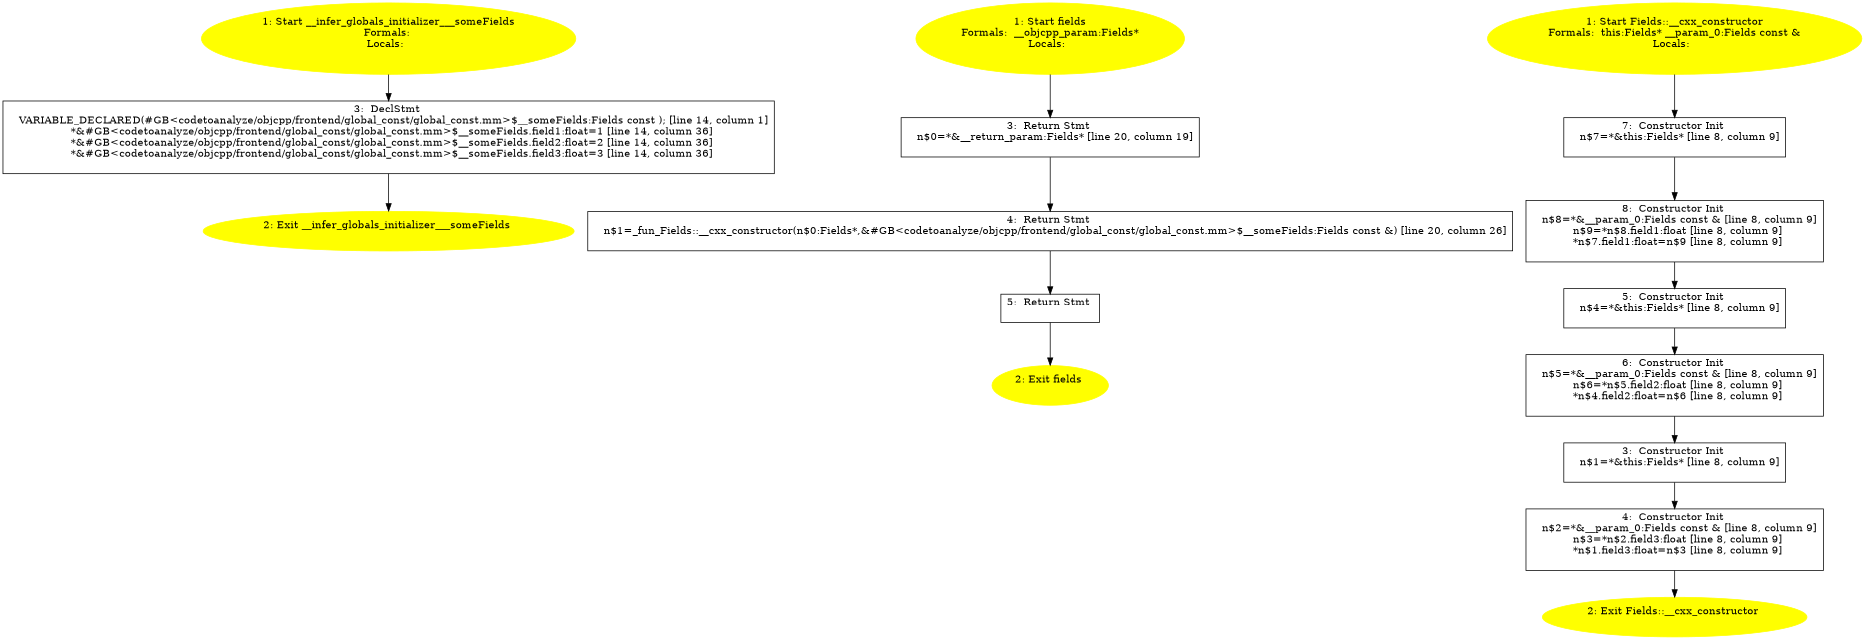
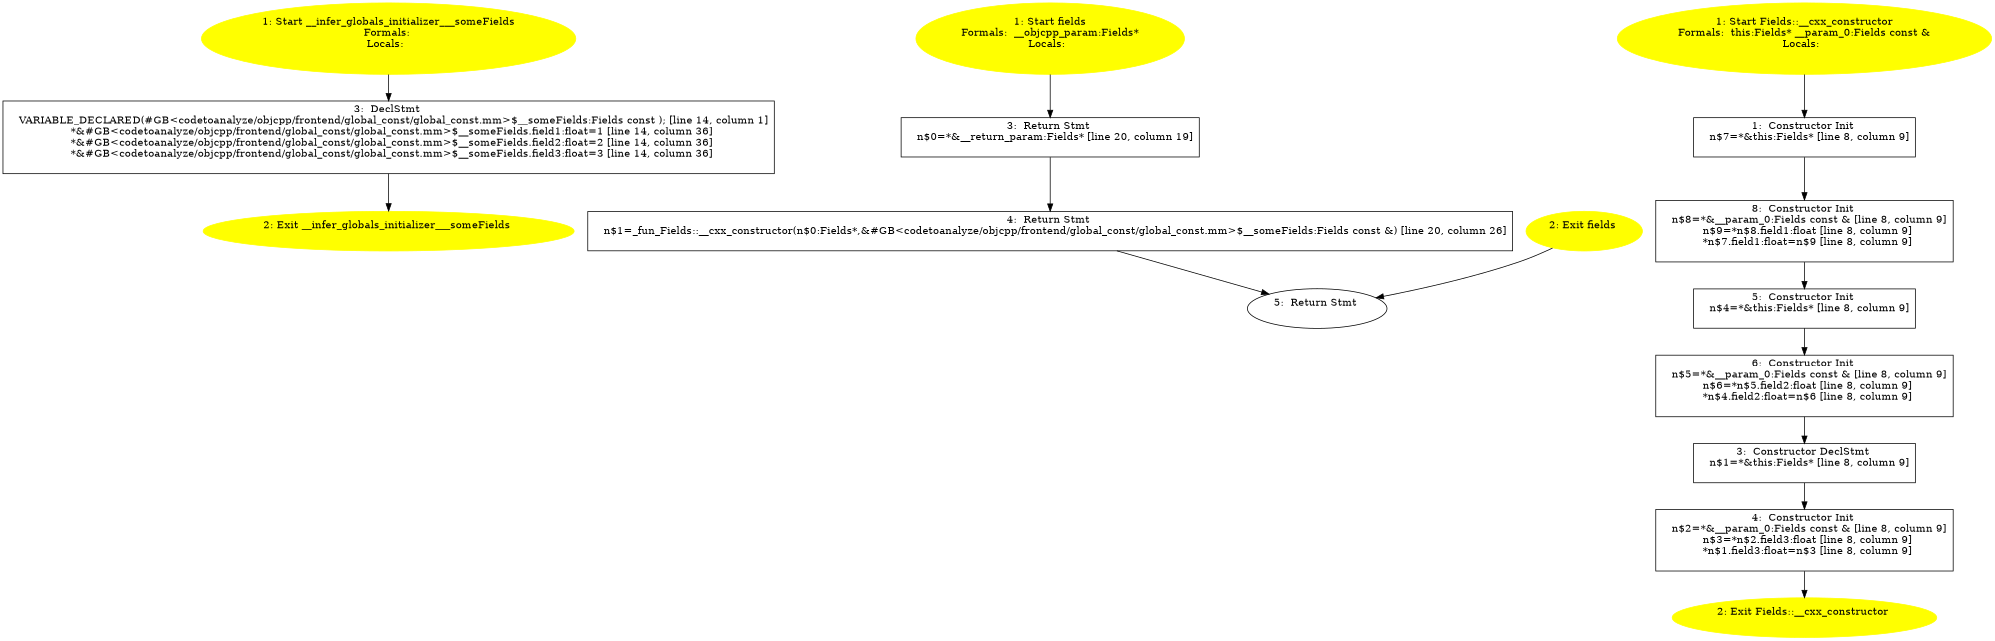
(1675, 137) -> (1804, 137)
(1050, 308) -> (1317, 309)
(1050, 340) -> (1469, 277)
(1675, 463) -> (1804, 463)
